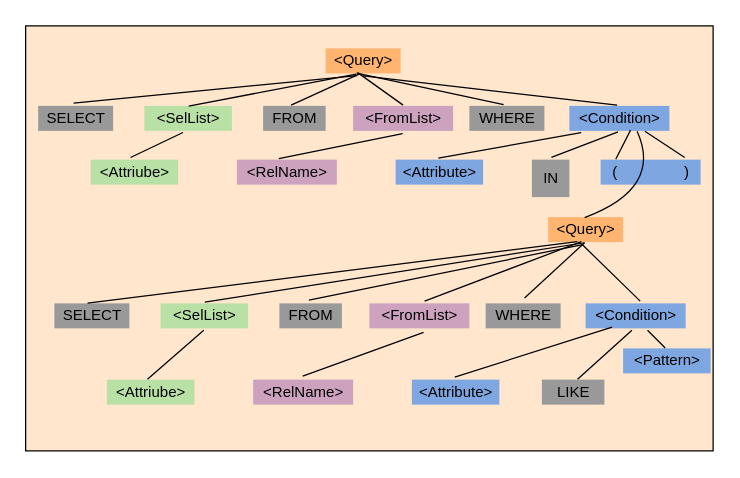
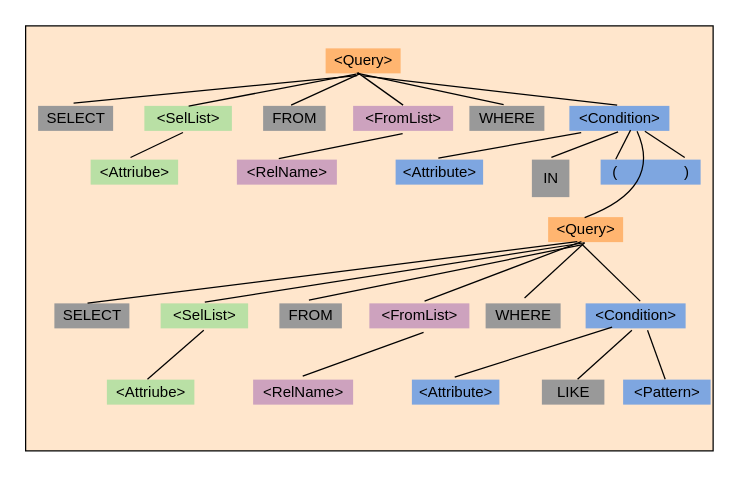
(667, 361) -> (667, 392)
